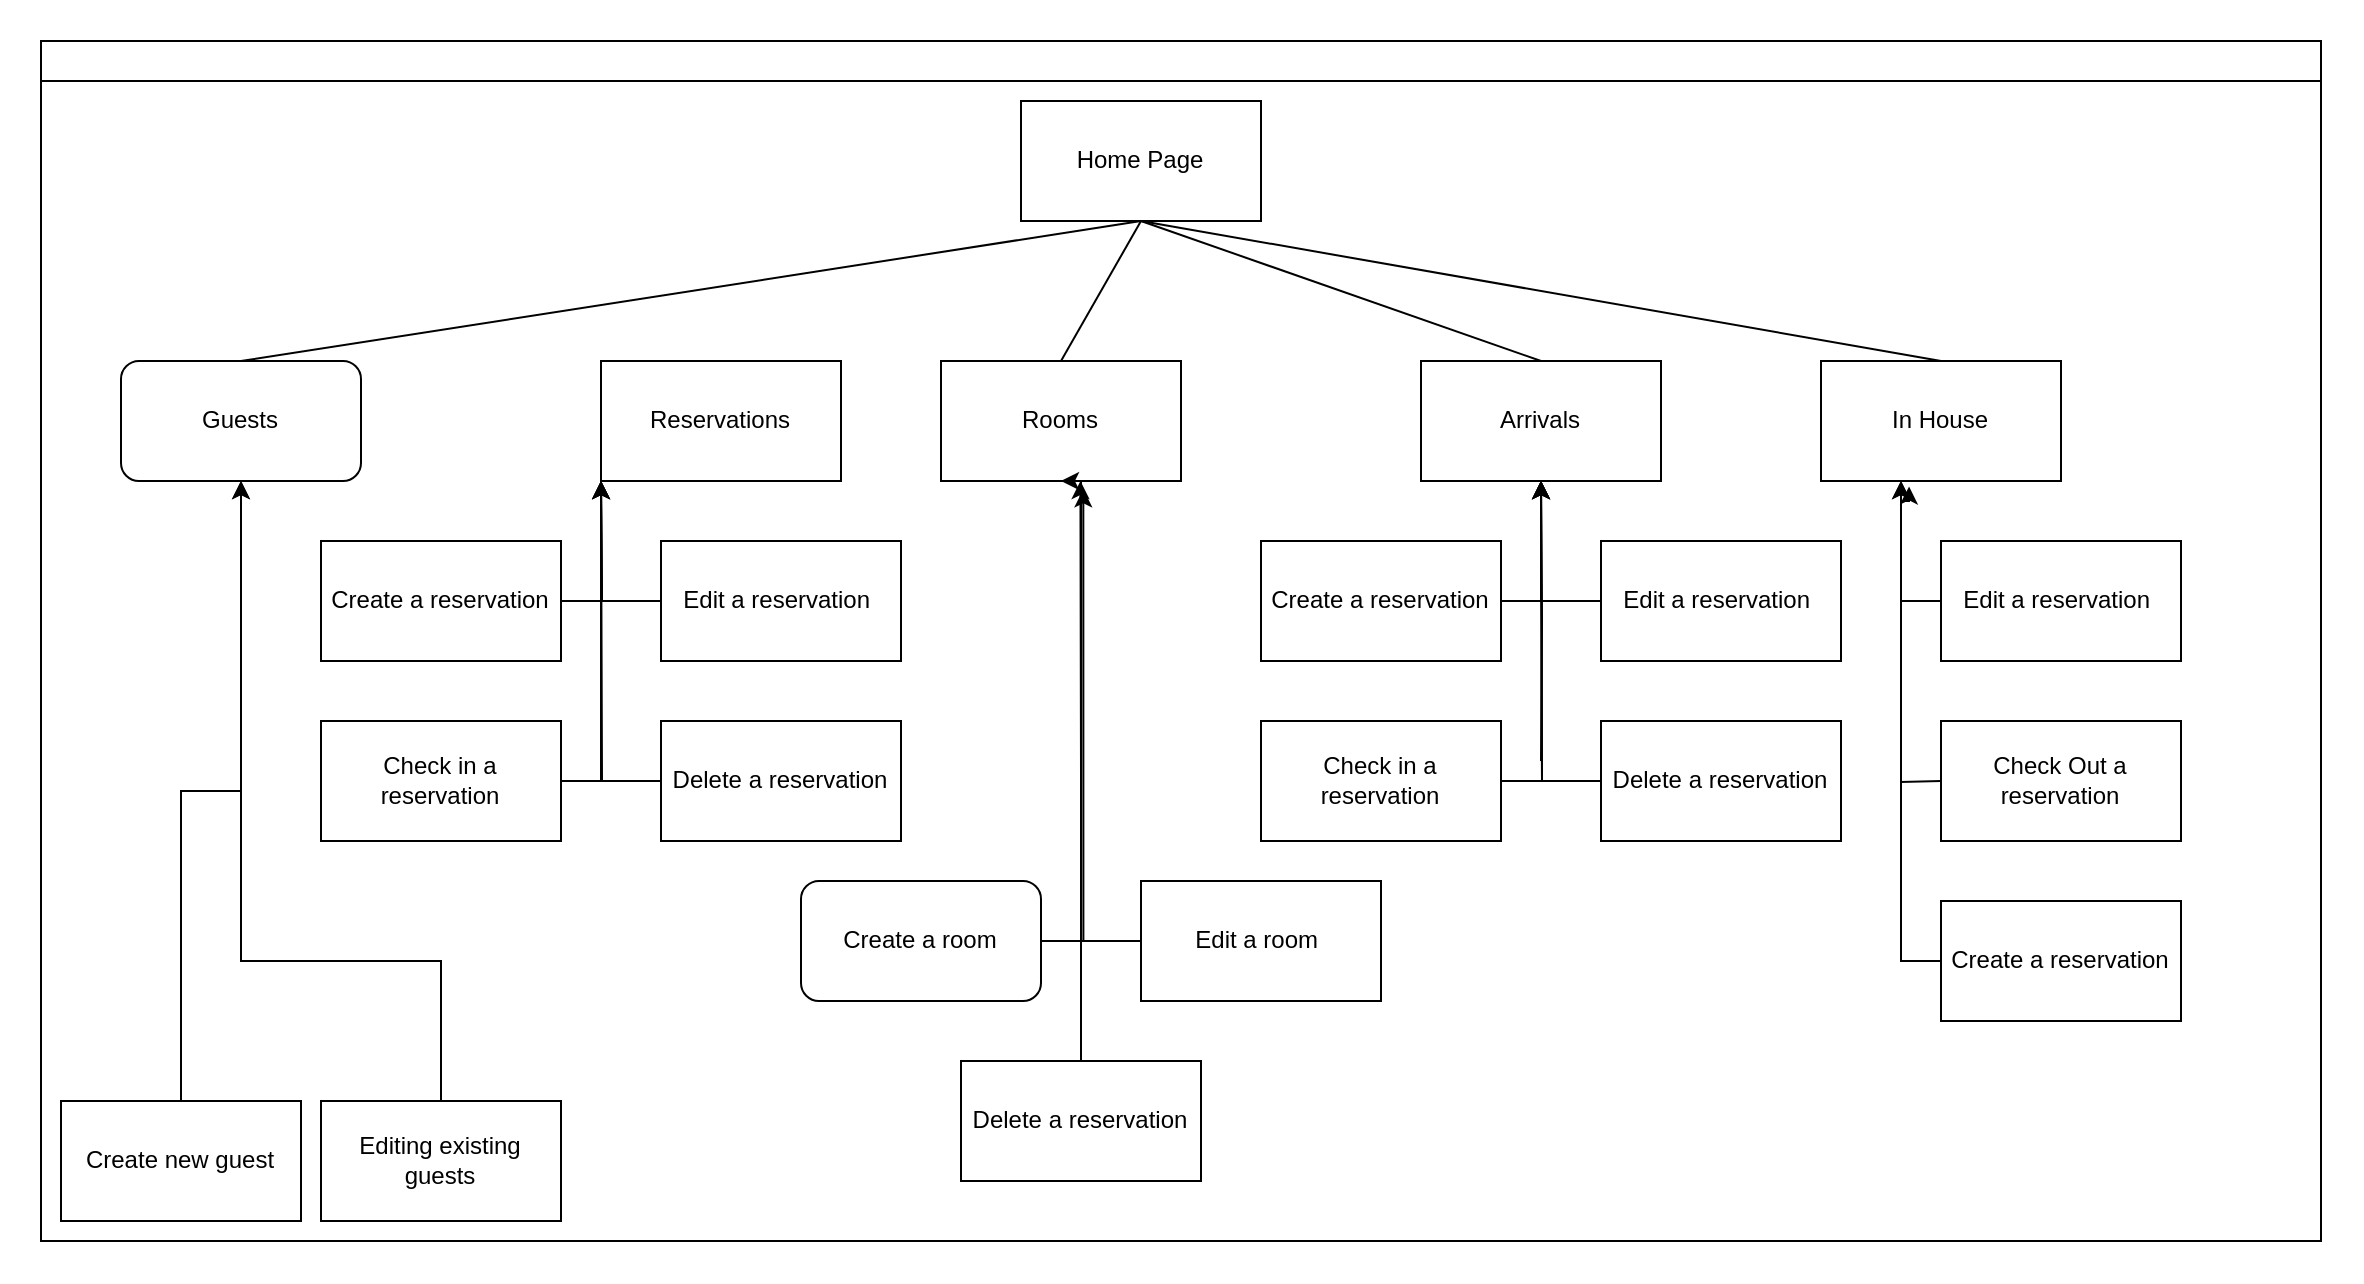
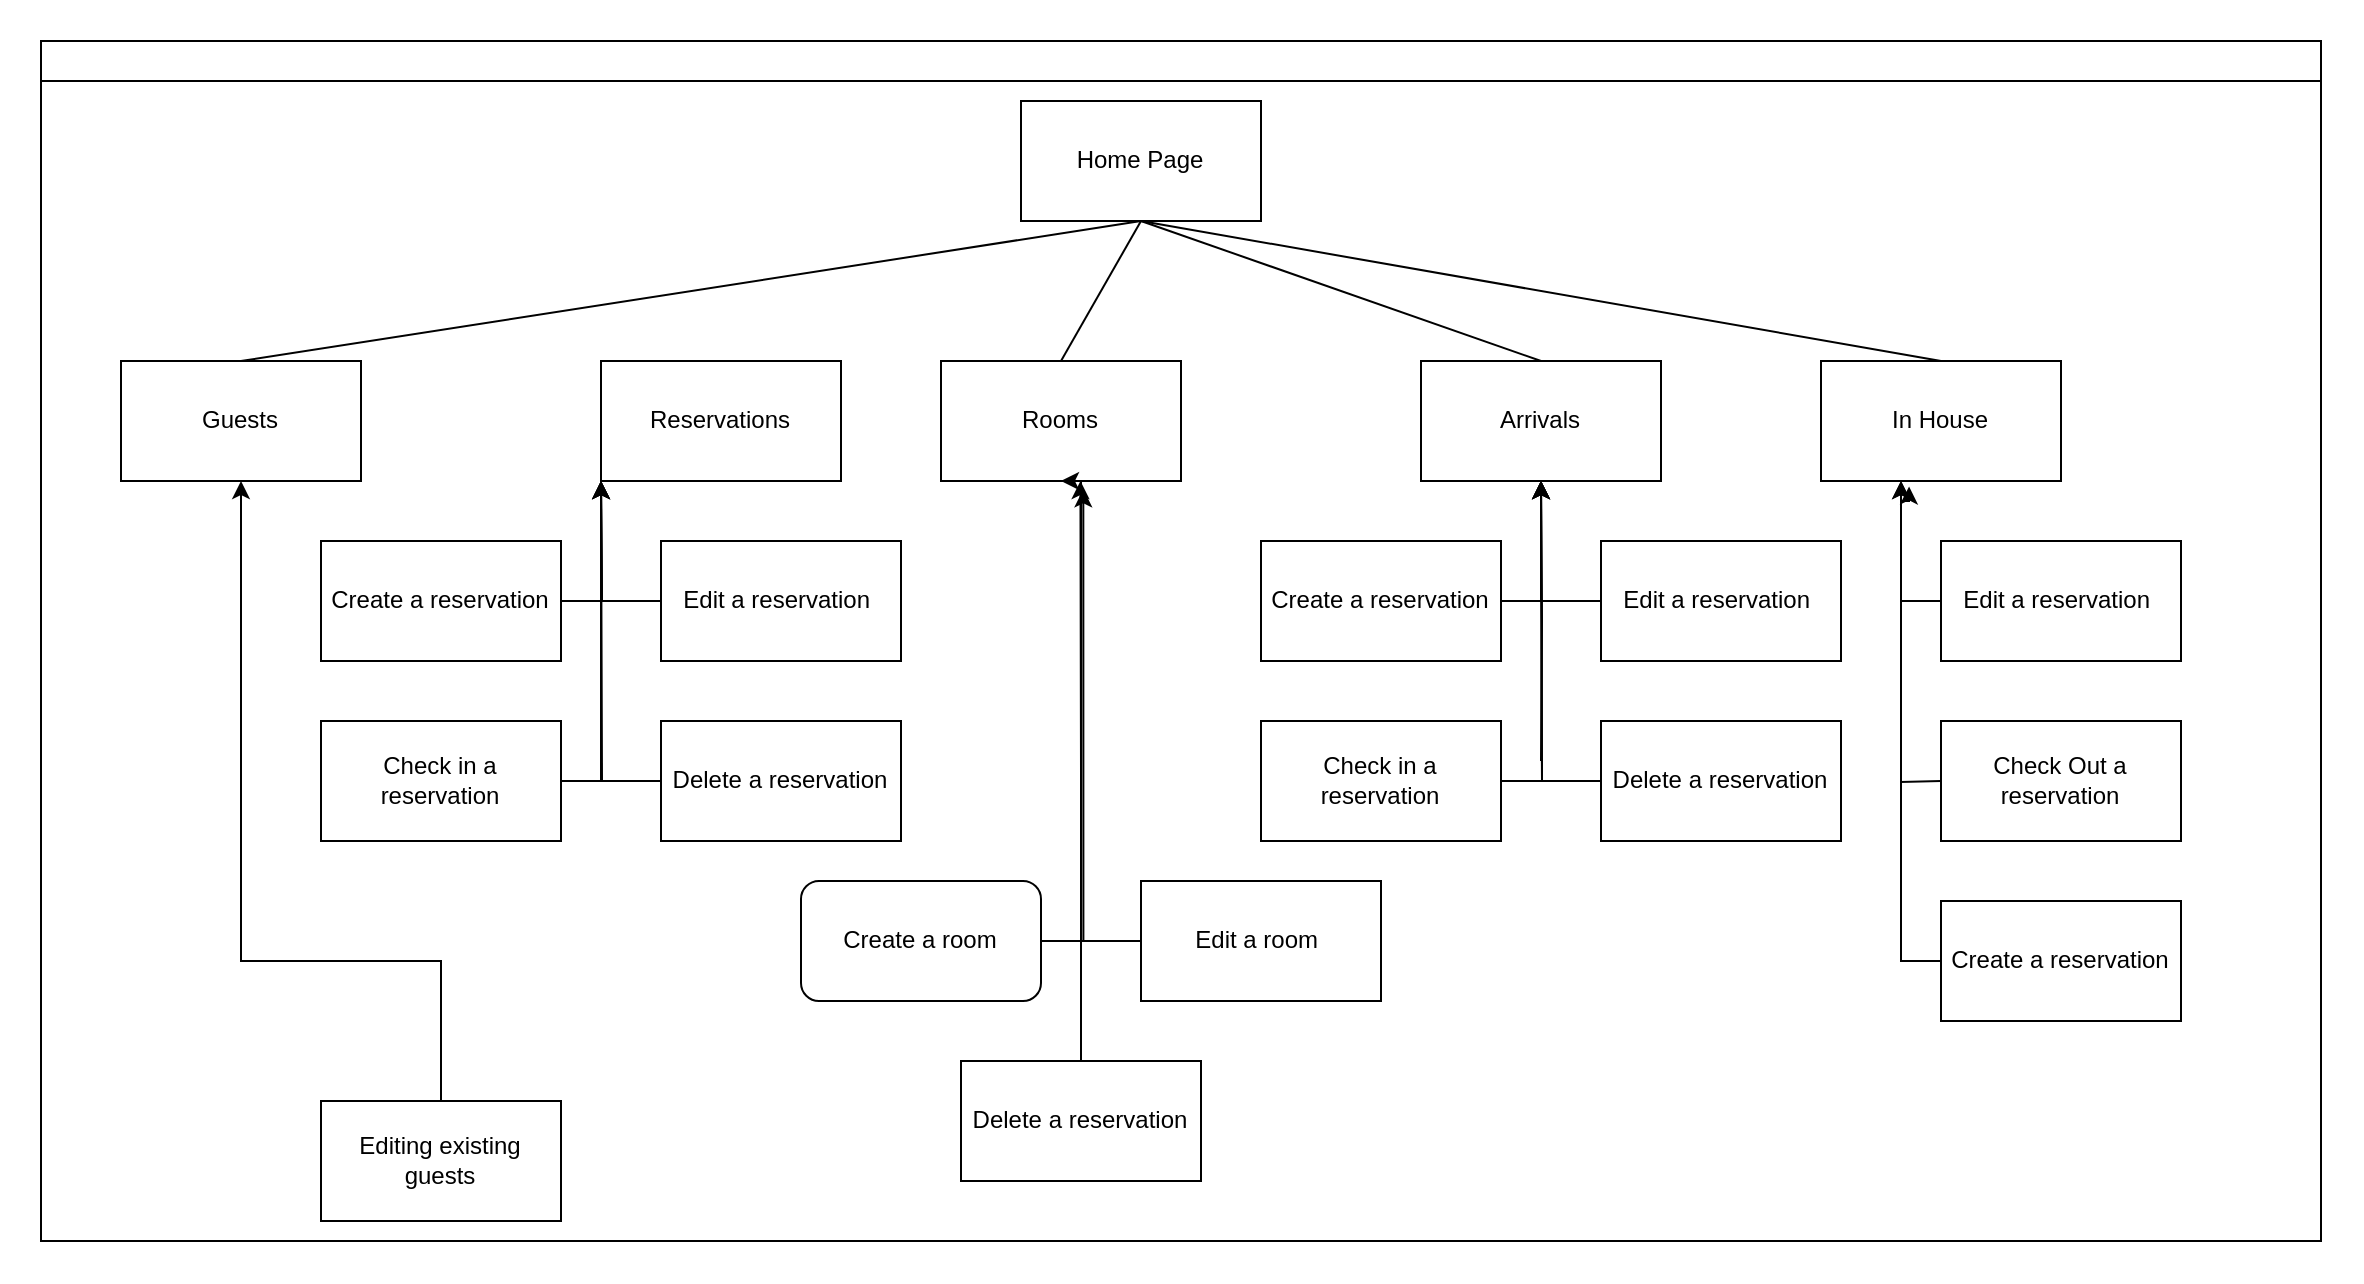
(241, 421) -> (241, 421)
(181, 918) -> none
(181, 1161) -> none
